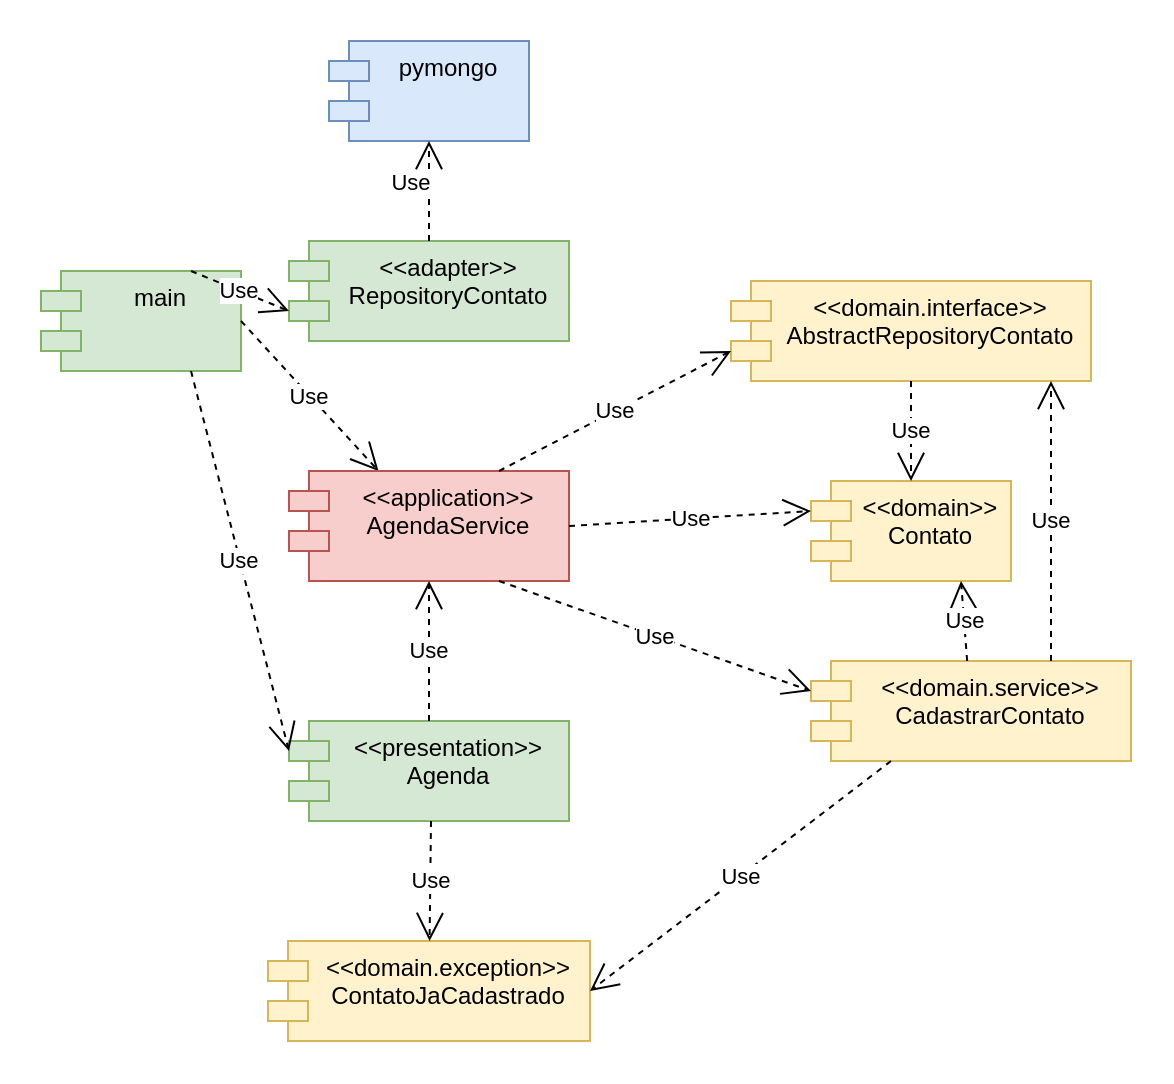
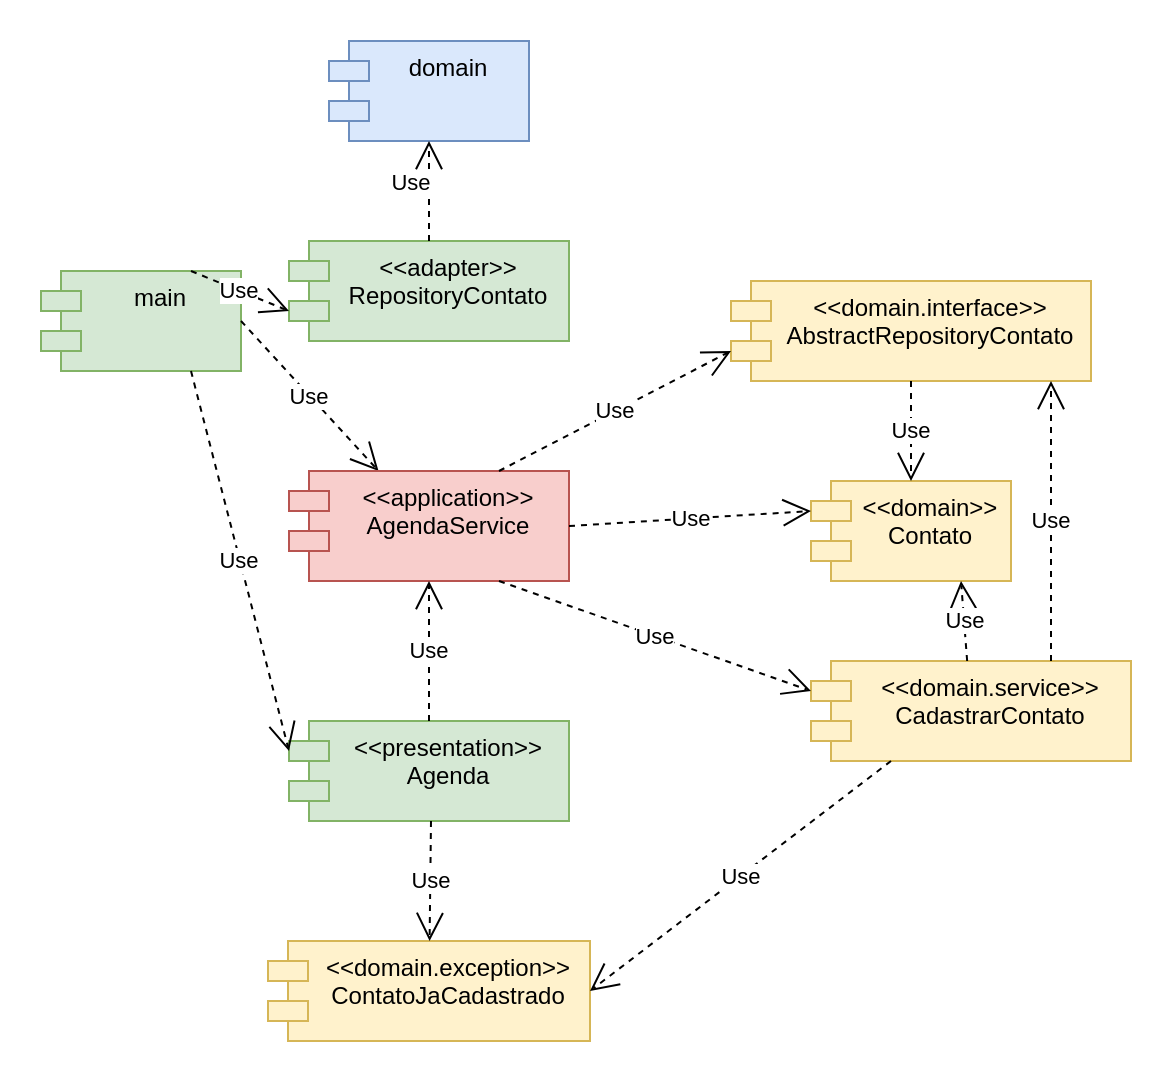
(448, 68) -> (448, 68)
